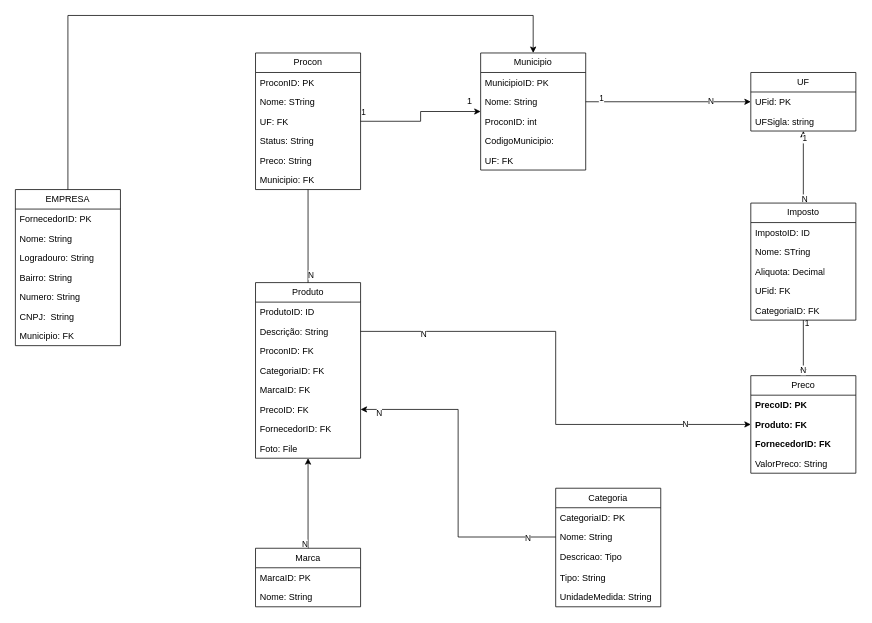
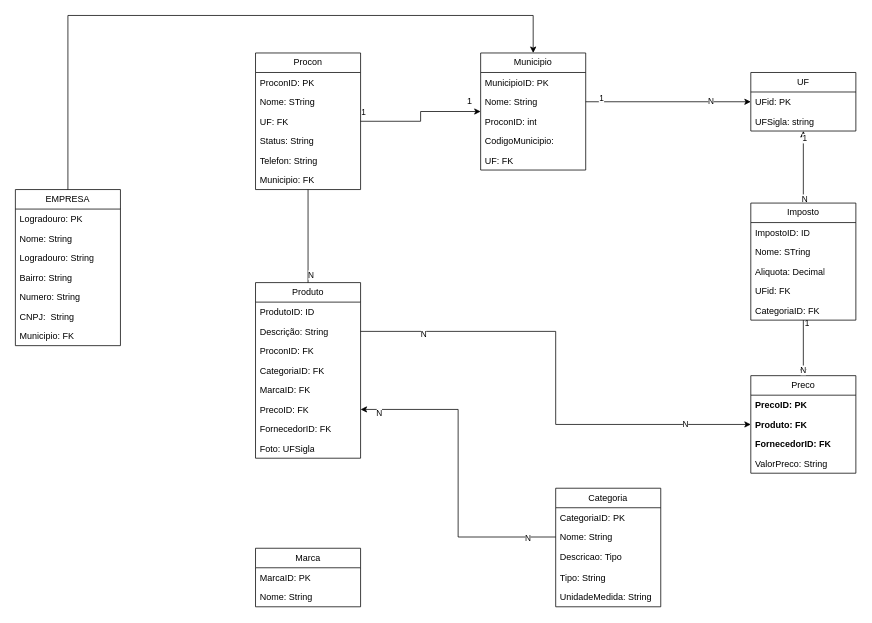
(289, 161) -> (293, 161)
(58, 220) -> (53, 220)
(280, 449) -> (288, 449)
(308, 544) -> none
